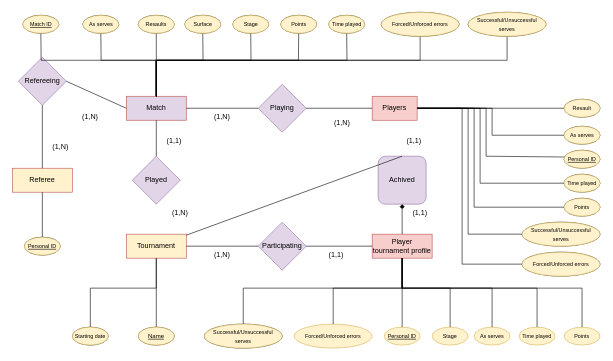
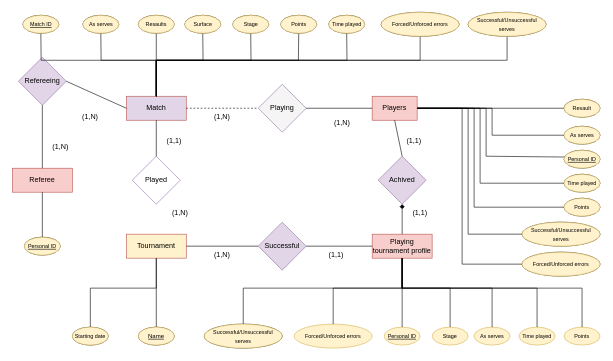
(222, 108) -> (222, 108)
(282, 108) -> (282, 108)
(42, 180) -> (42, 180)
(156, 180) -> (156, 180)
(402, 180) -> (402, 180)
(294, 196) -> (399, 138)
(282, 246) -> (282, 246)
(402, 246) -> (402, 246)
